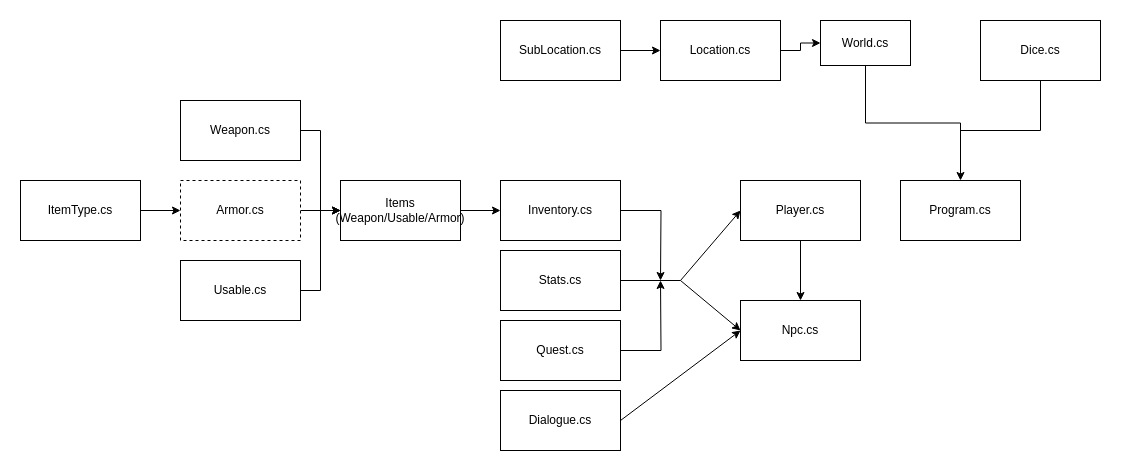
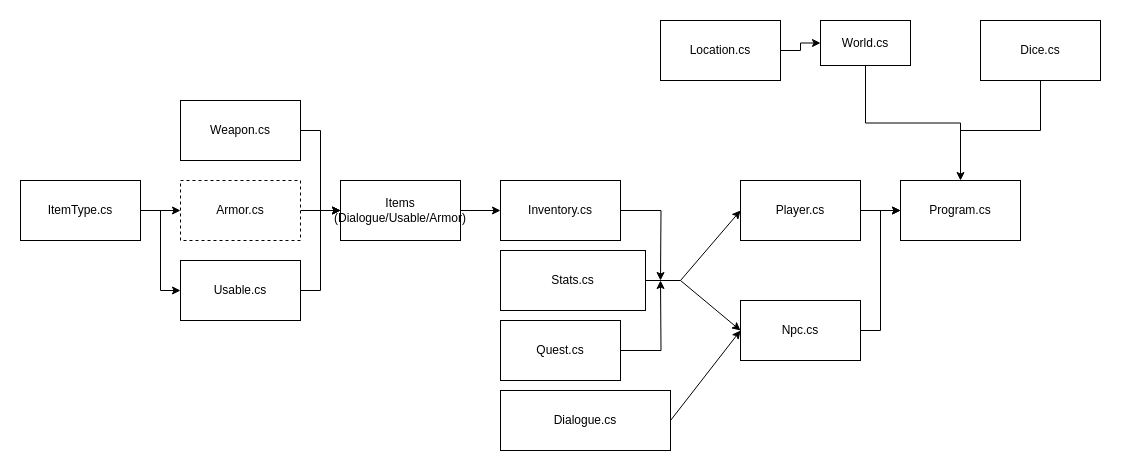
(561, 51) -> none
(637, 51) -> none
(401, 211) -> (401, 211)
none -> (161, 258)
(801, 267) -> (869, 211)
(561, 281) -> (573, 281)
none -> (881, 282)
(561, 421) -> (586, 421)
